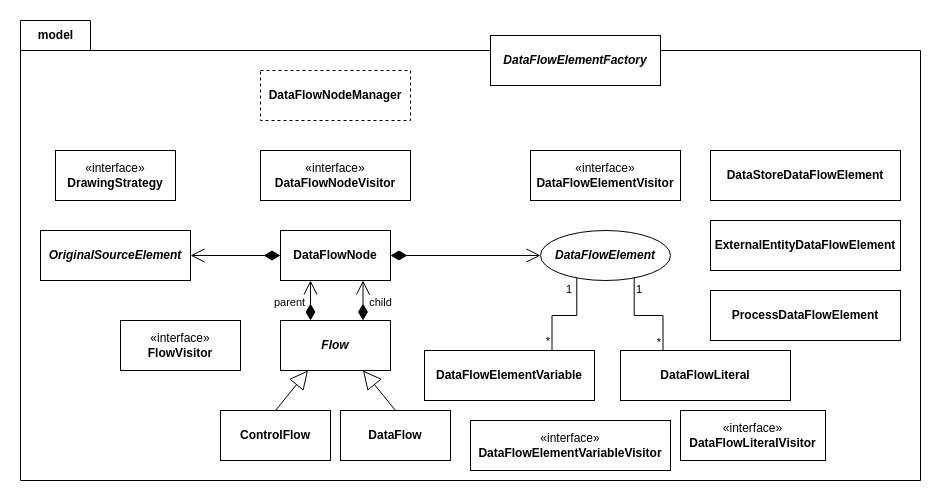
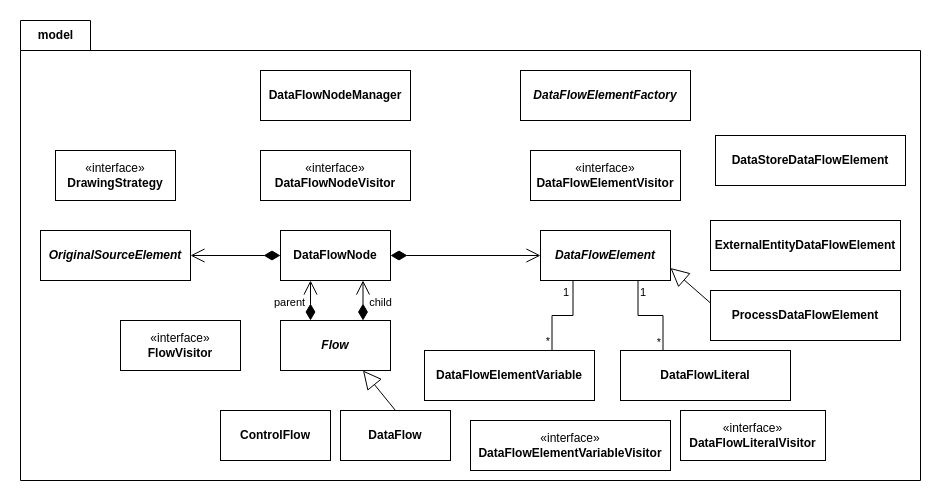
(576, 61) -> (606, 96)
(336, 96) -> (336, 96)
(806, 176) -> (811, 161)
(606, 256) -> (606, 256)
none -> (698, 292)
(286, 398) -> none
